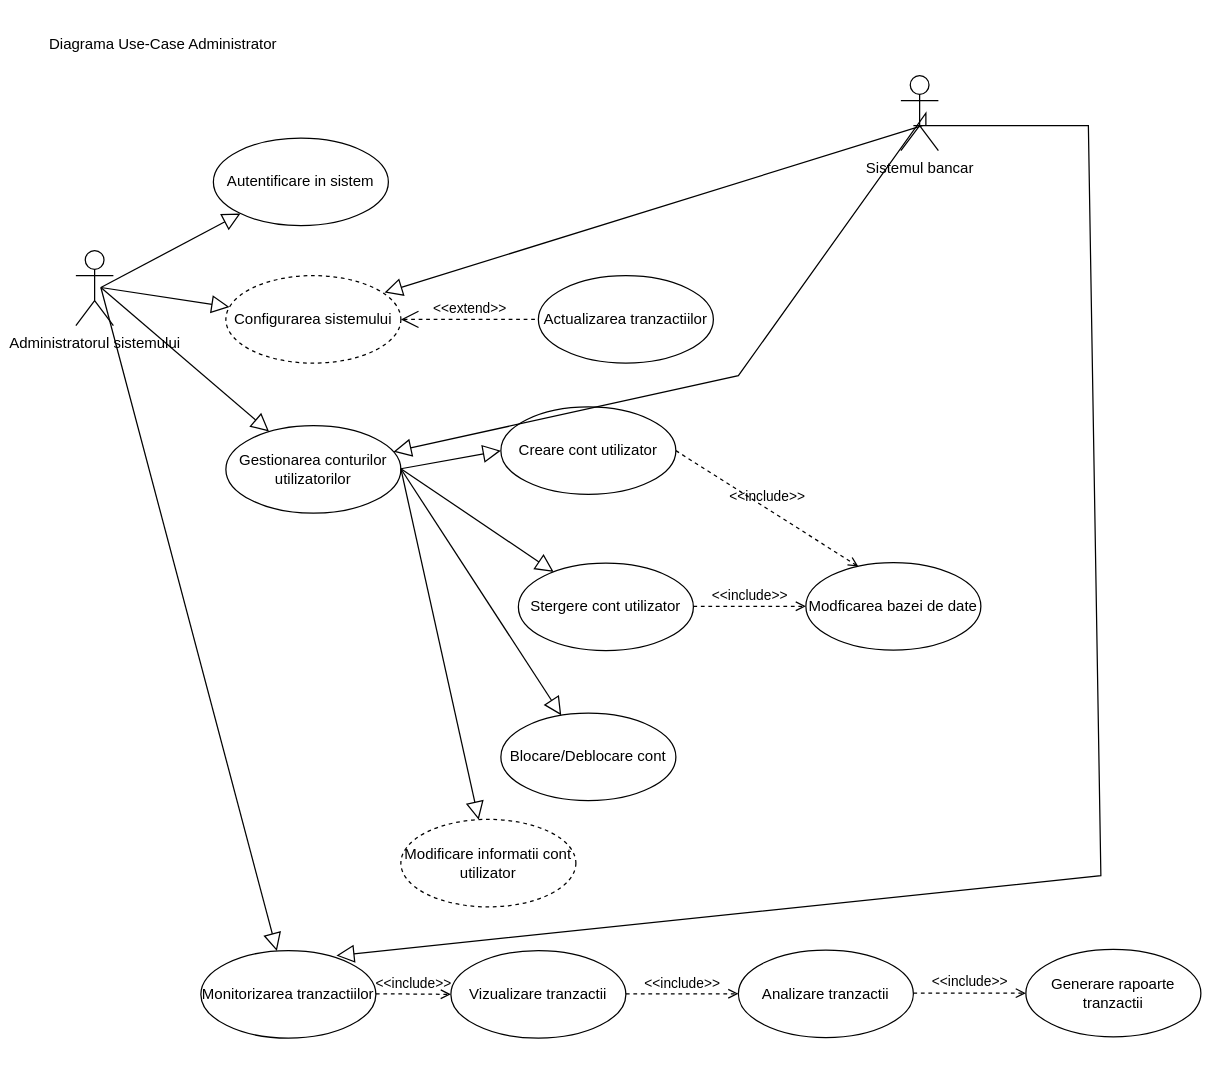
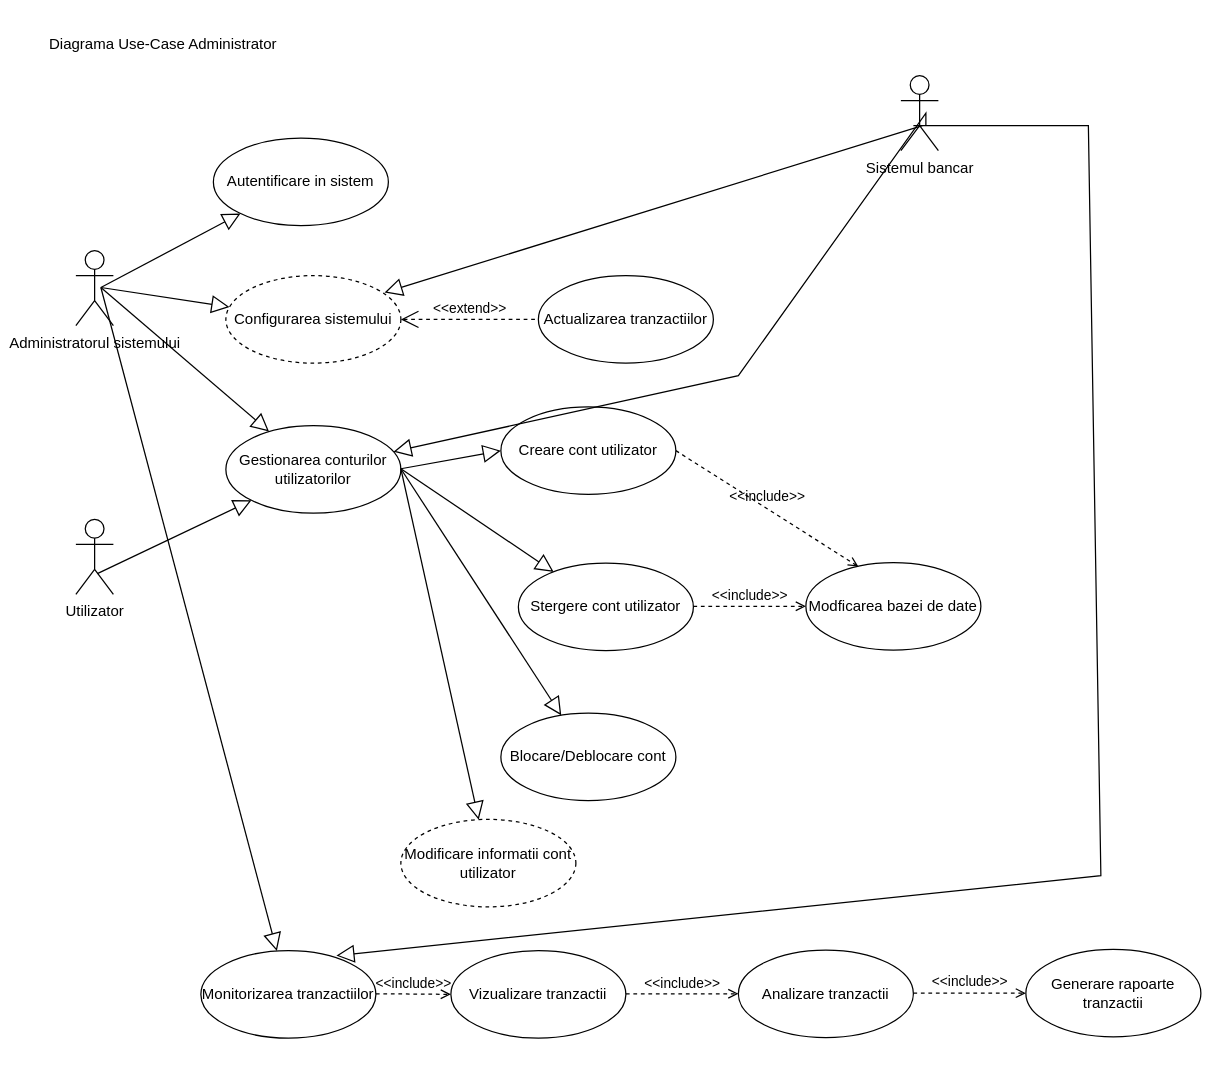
none -> (165, 541)
none -> (94, 557)
